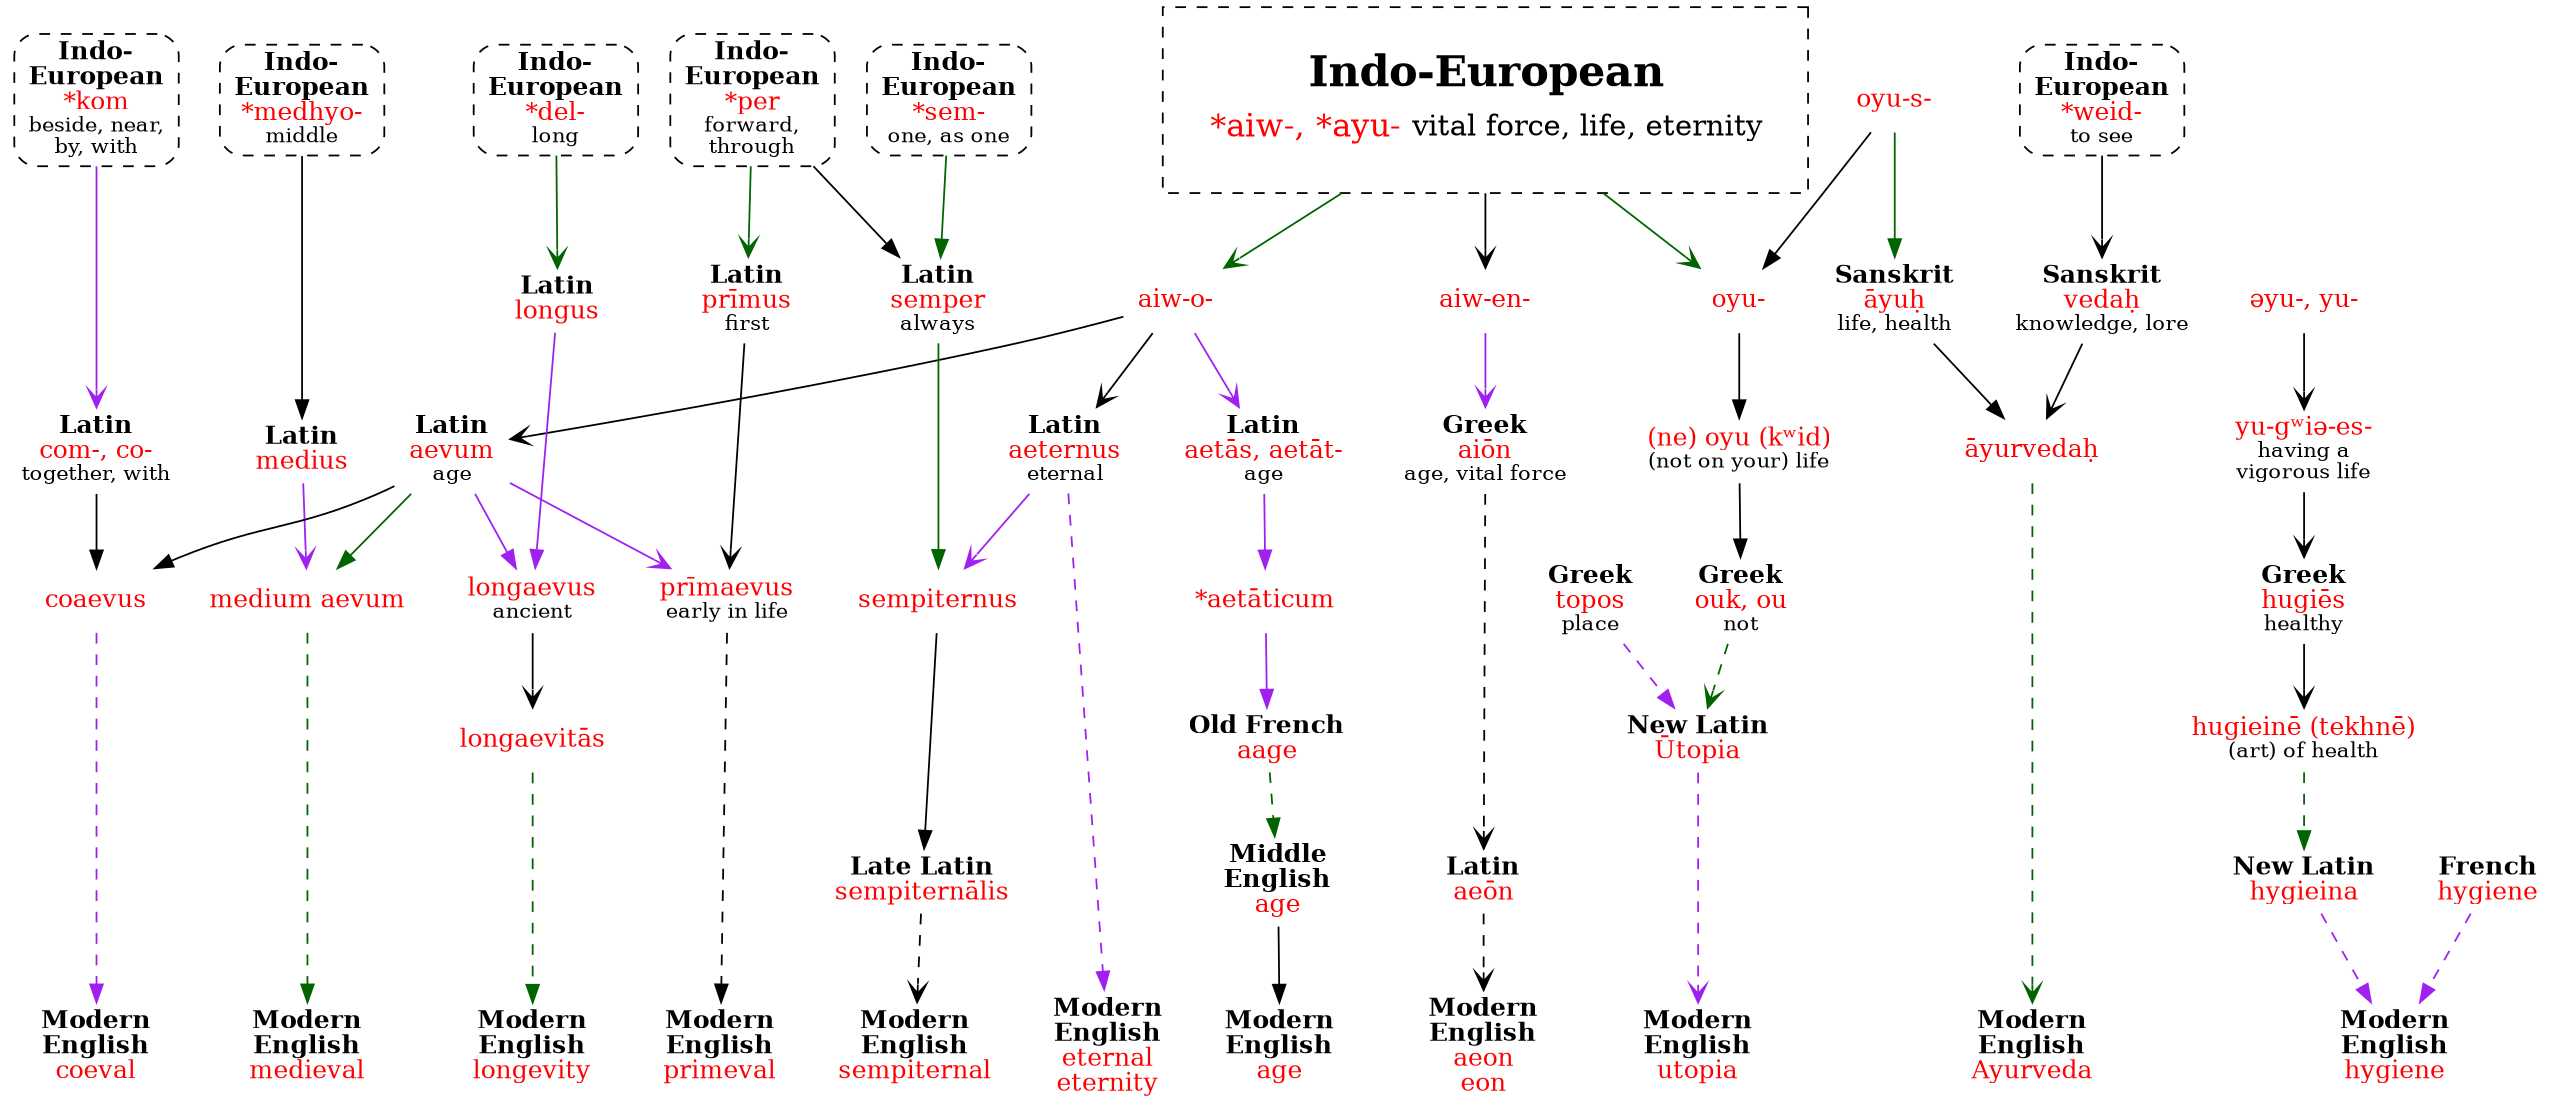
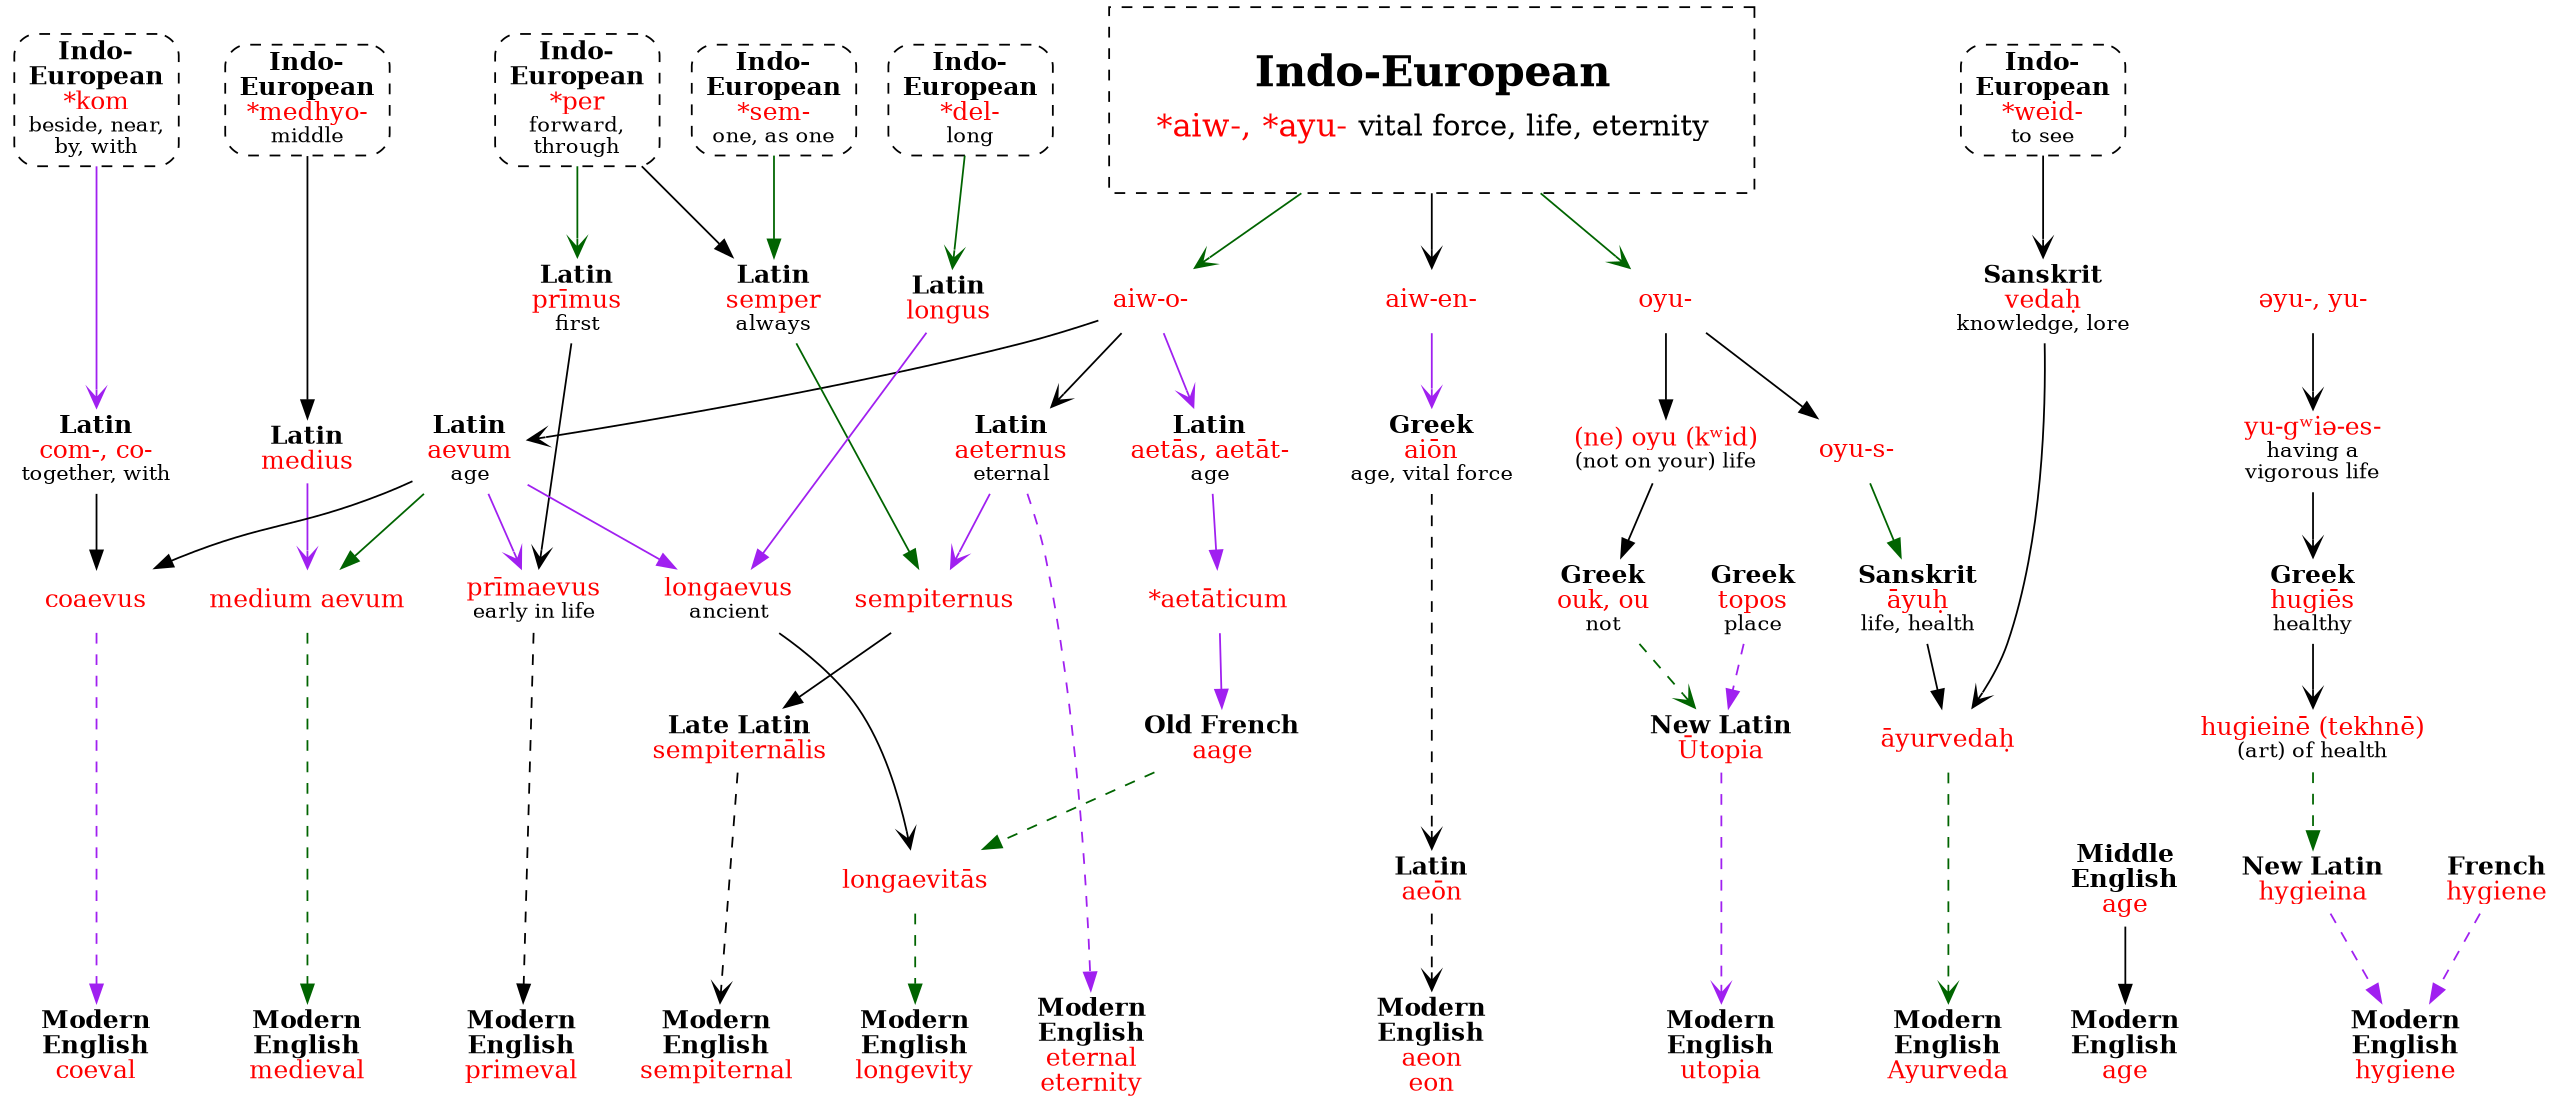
(1823, 193) -> (1754, 370)
(1272, 795) -> (1066, 812)
